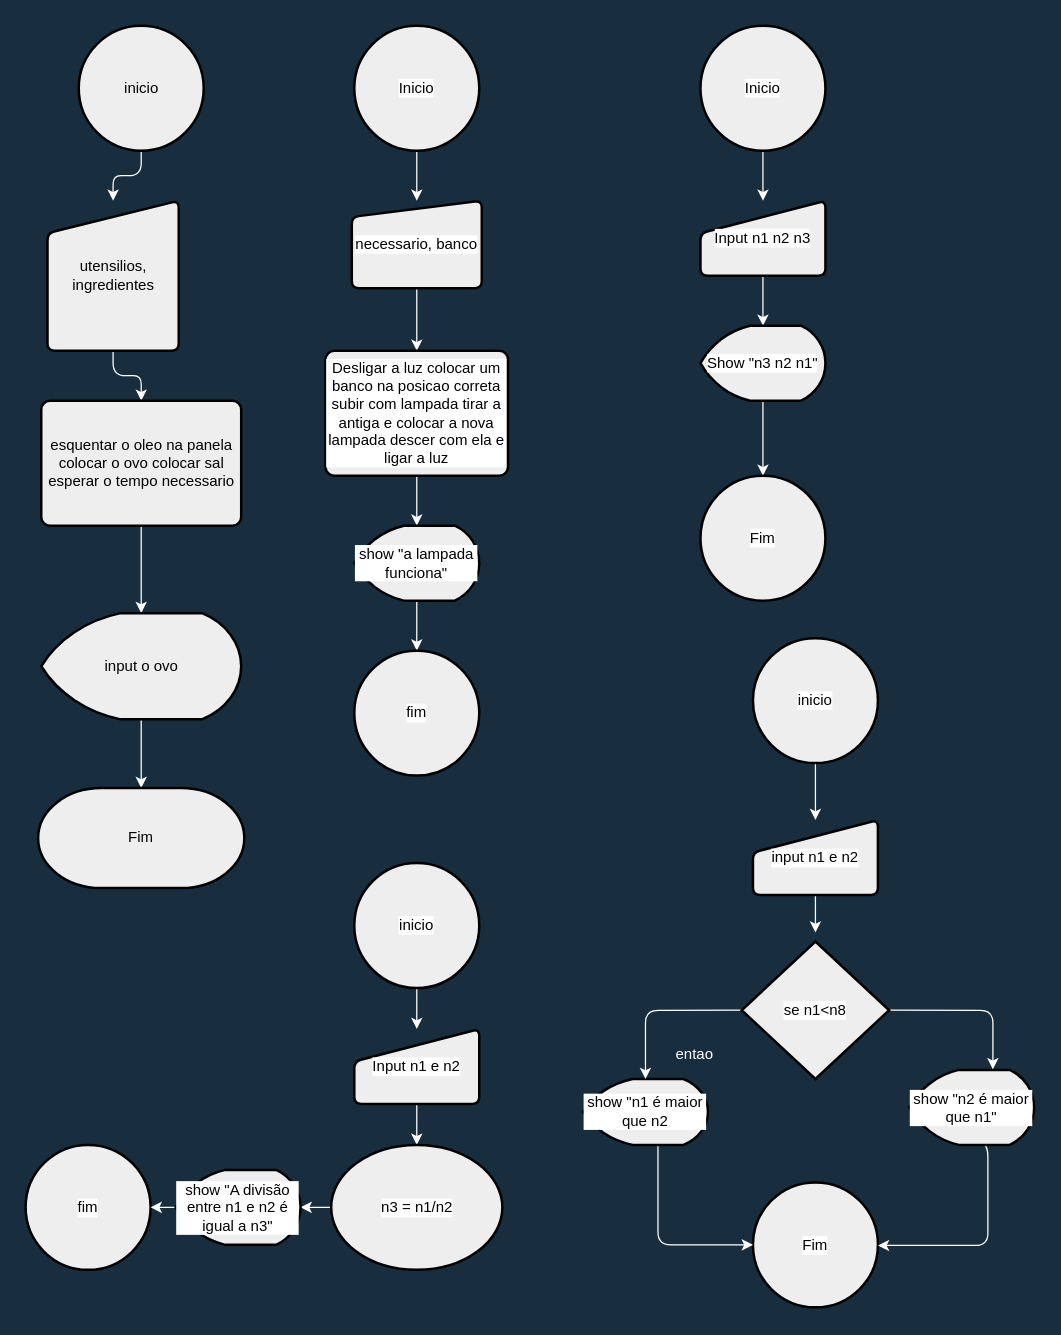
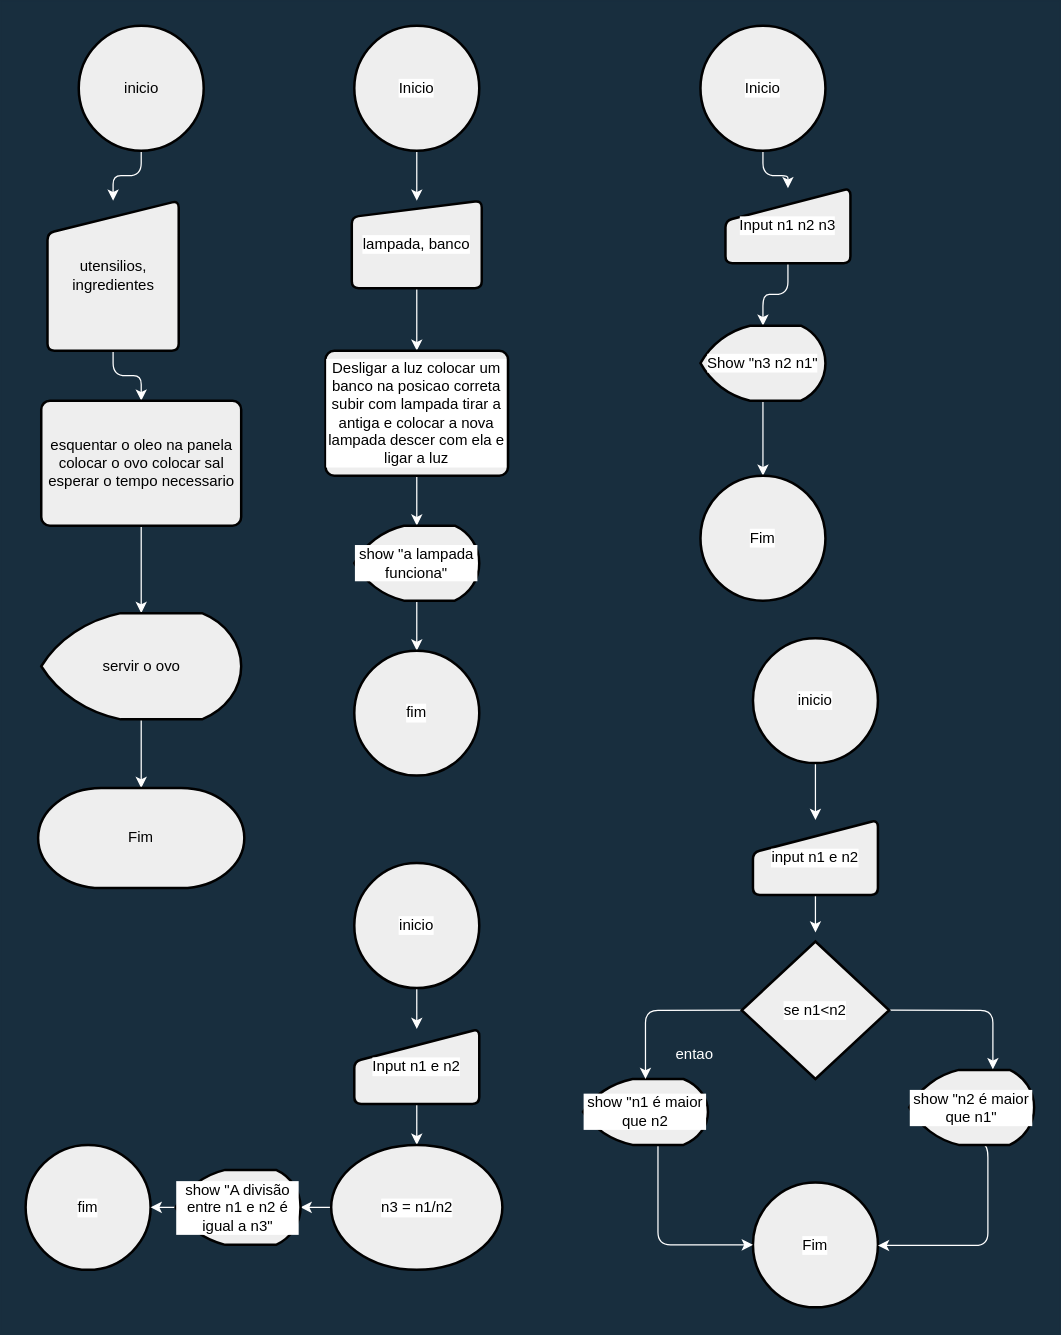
(763, 238) -> (788, 226)
(417, 244) -> (417, 244)
(142, 667) -> (142, 667)
(816, 1011) -> (816, 1011)
